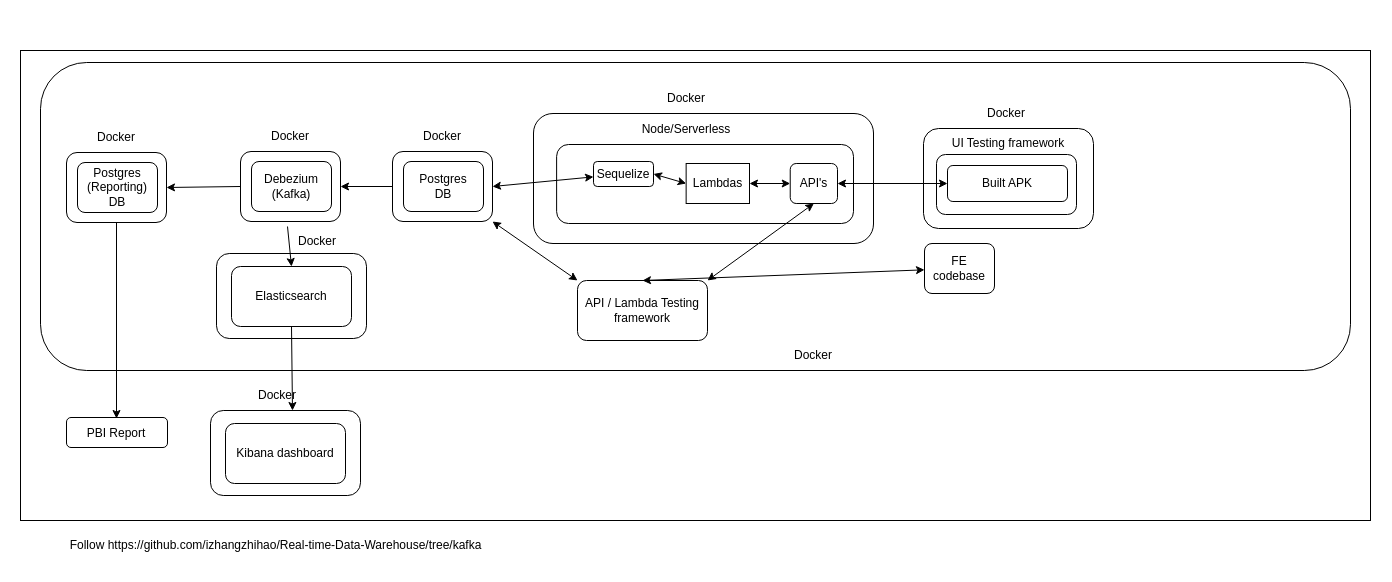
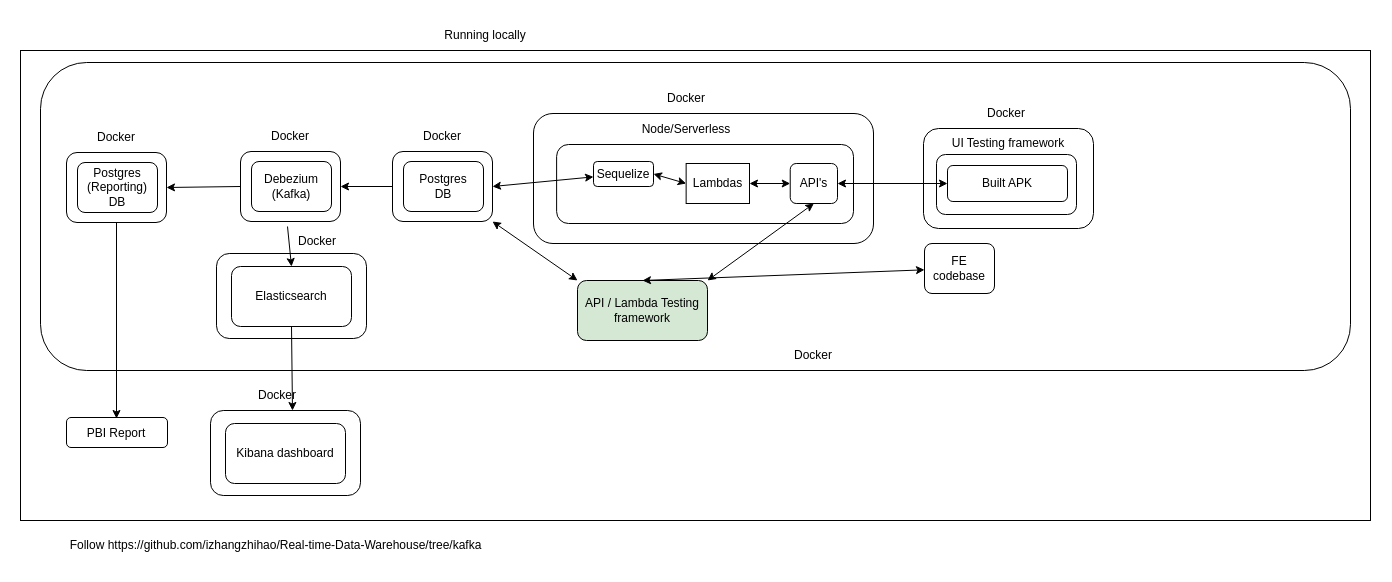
none -> (486, 36)
(643, 311) -> (643, 311)
